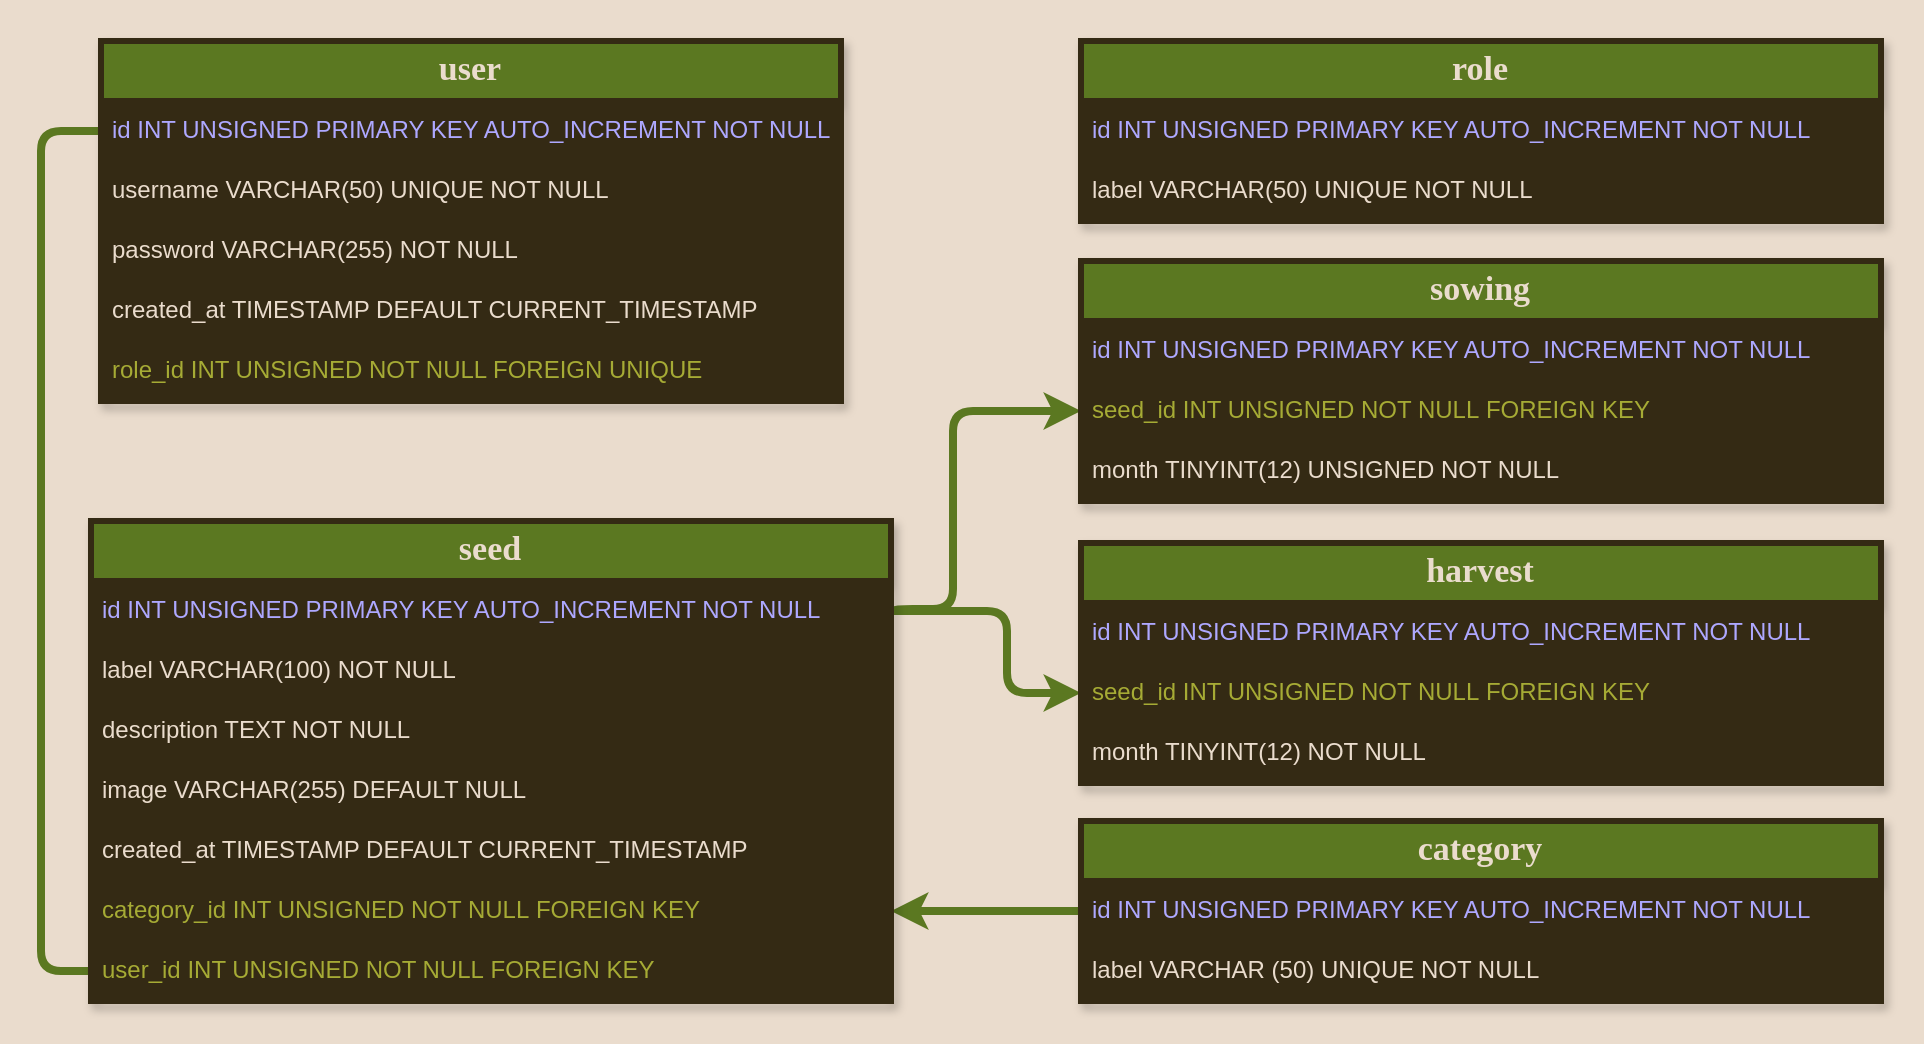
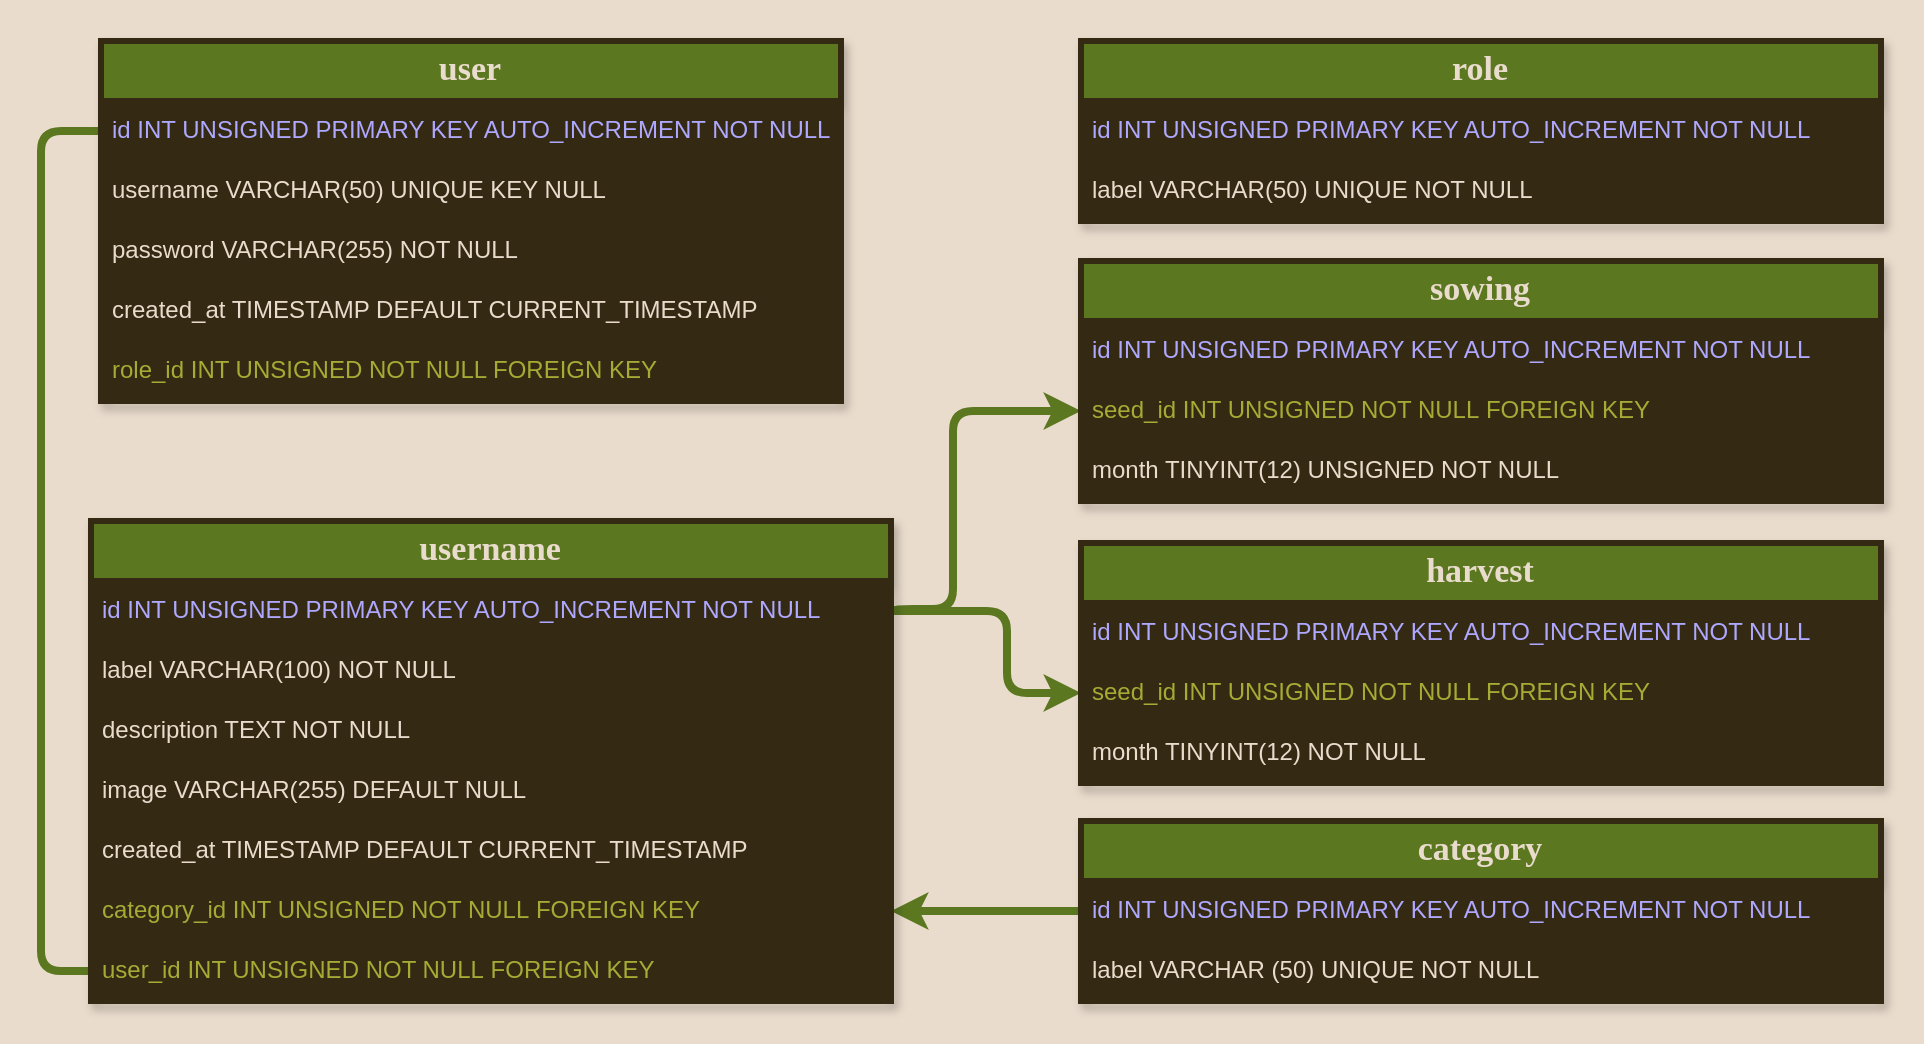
(342, 191) -> (342, 191)
(384, 371) -> (364, 371)
(491, 551) -> (491, 551)
